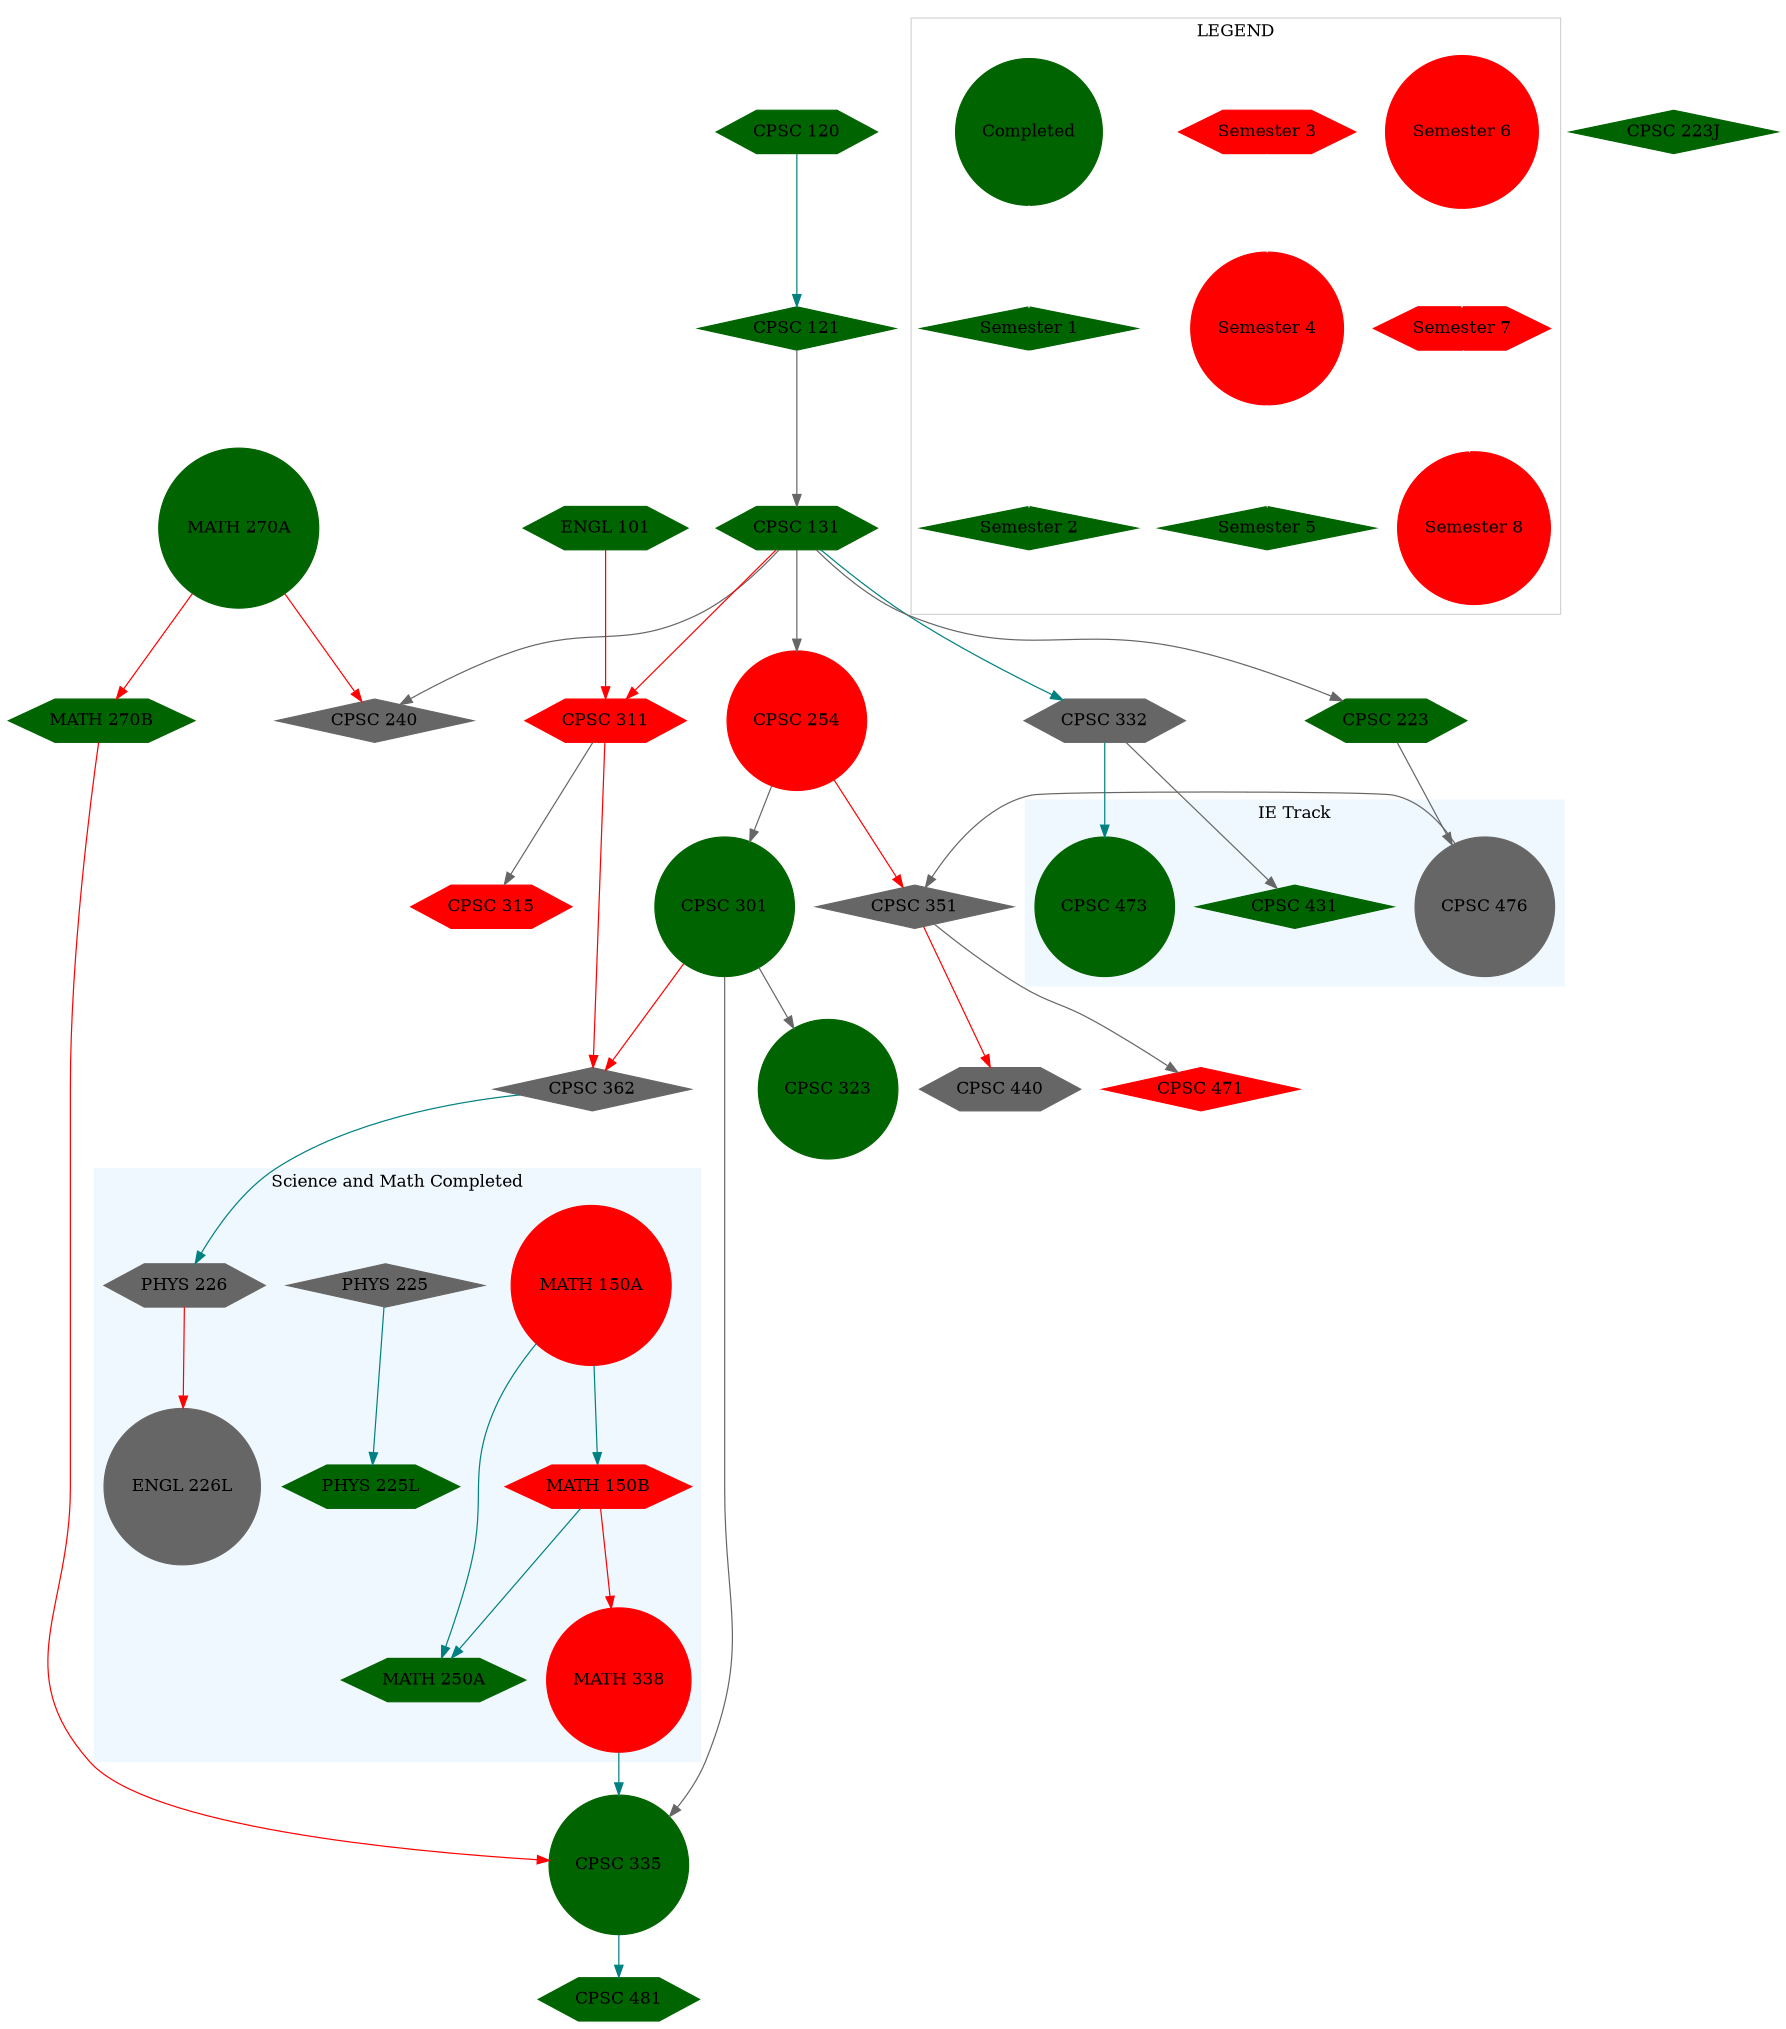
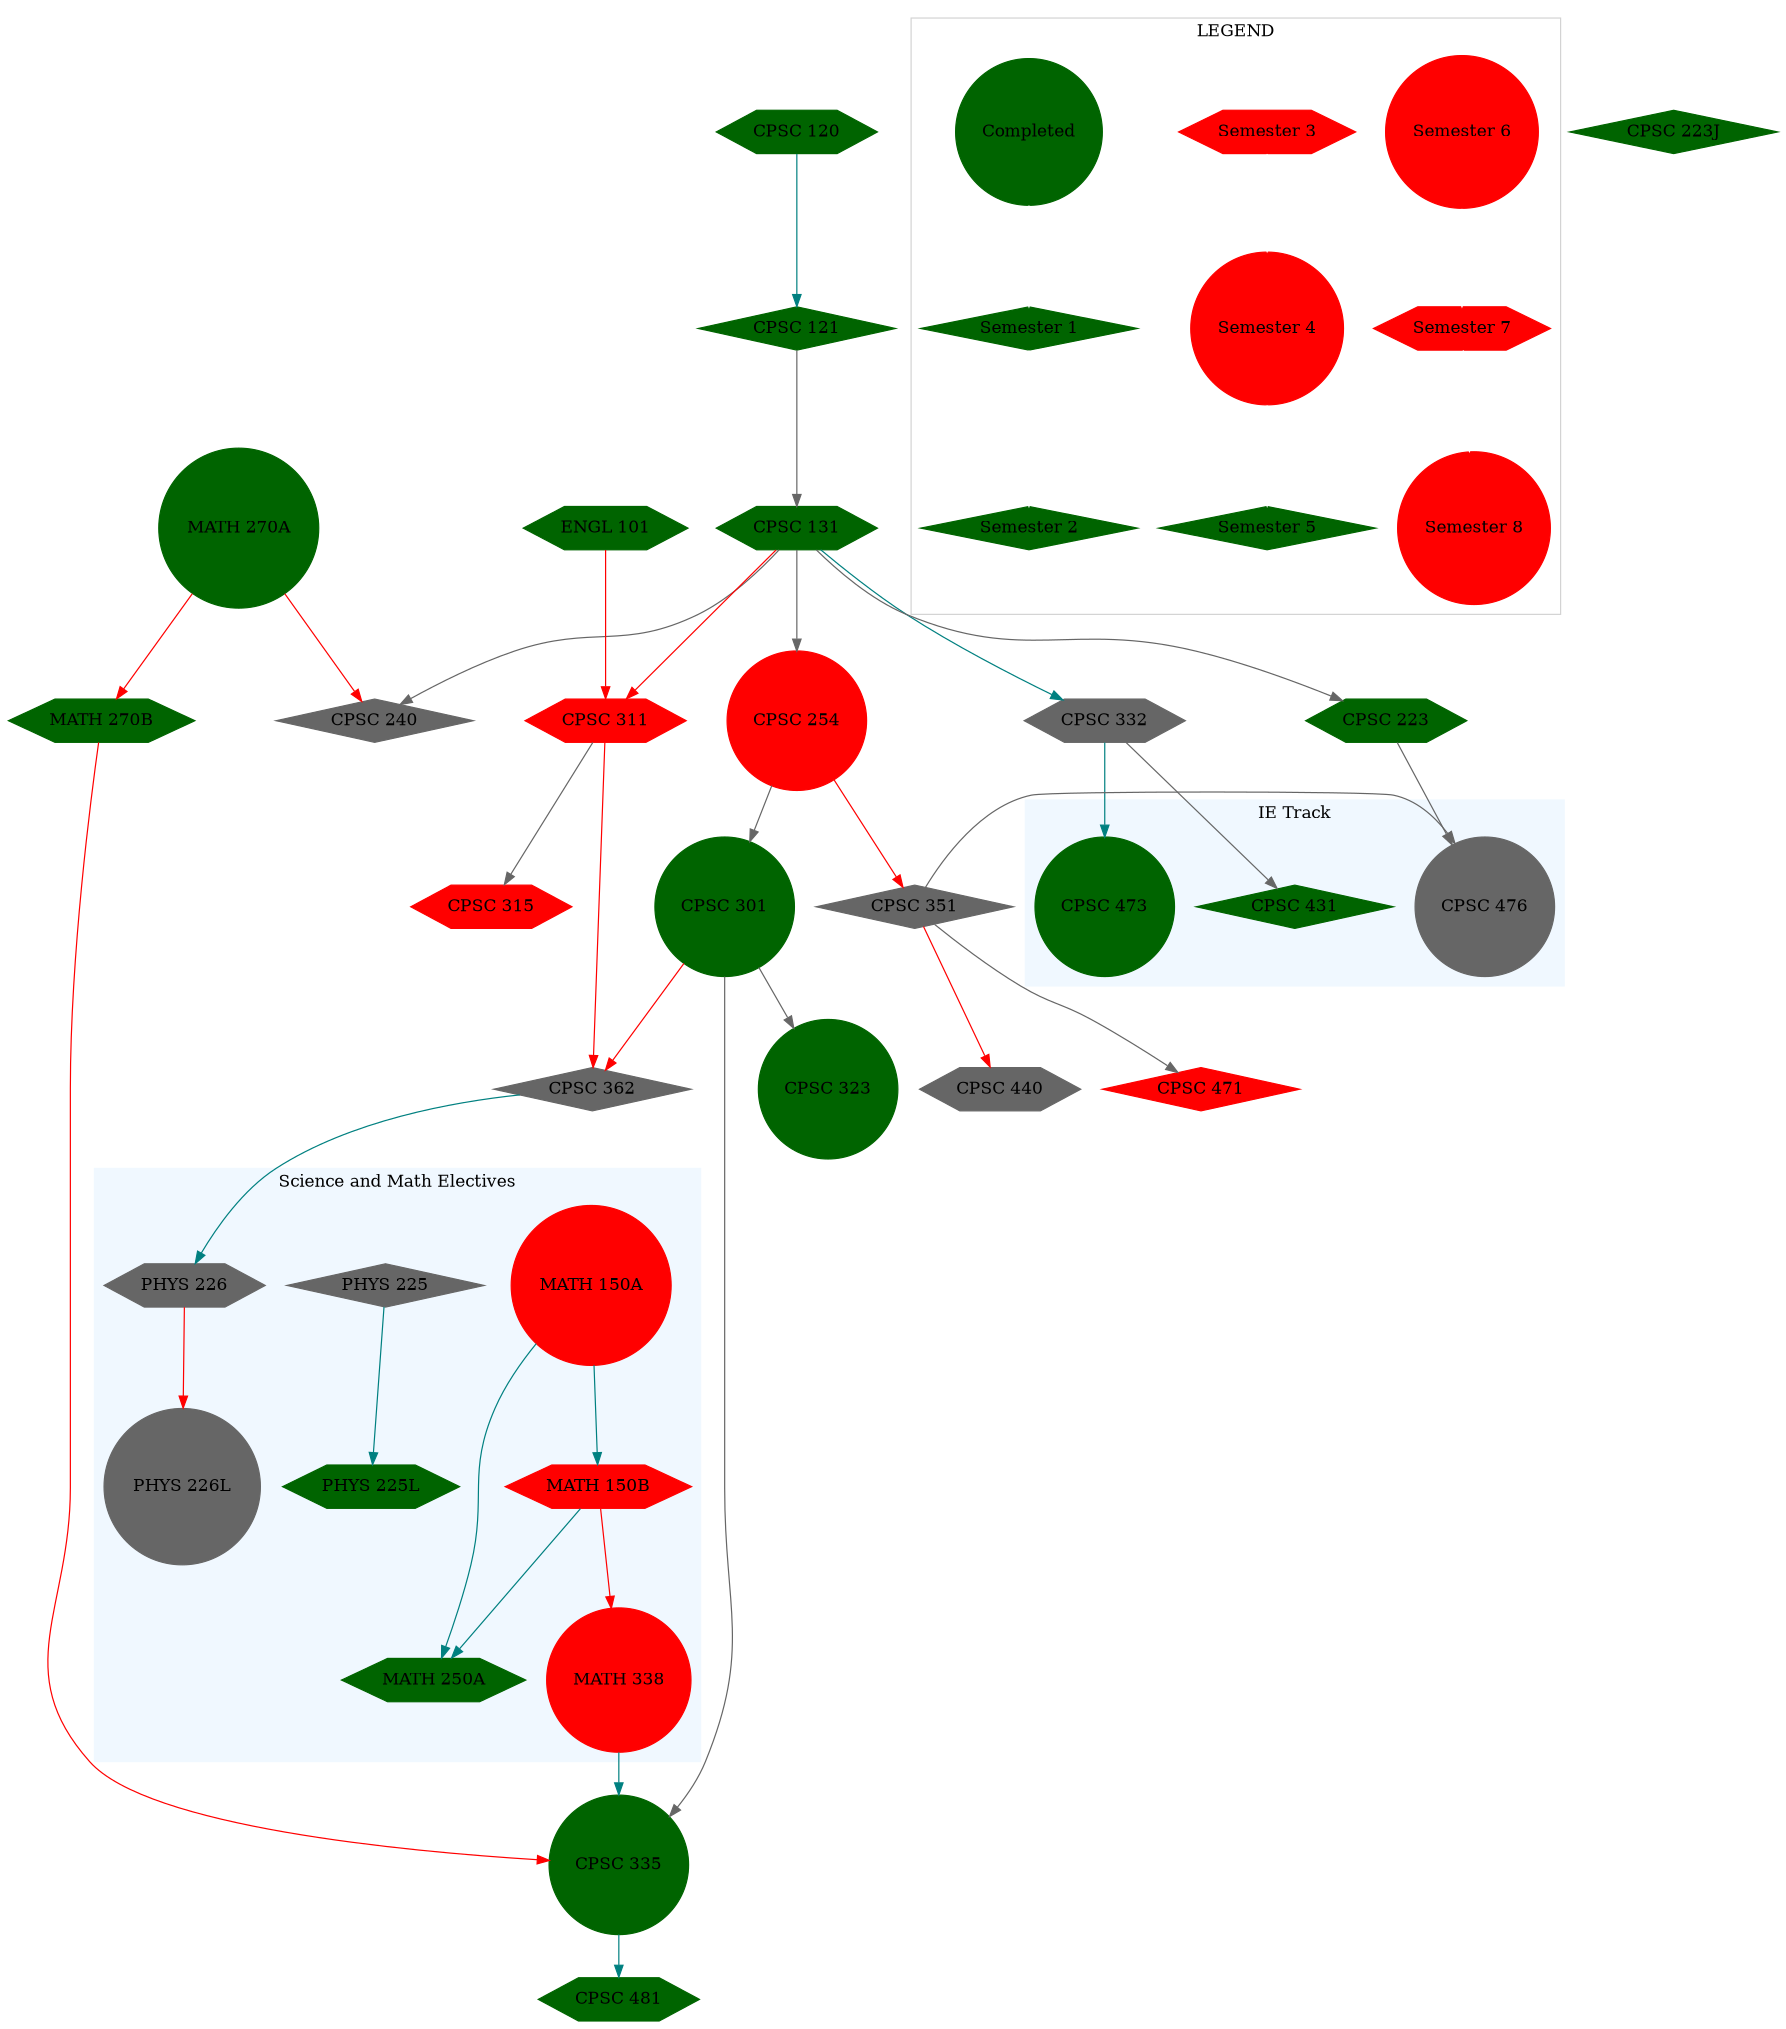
(1201, 792) -> (1160, 792)
(398, 1182) -> (398, 1182)
(182, 1487) -> (182, 1487)
